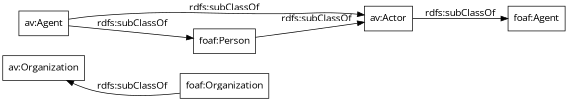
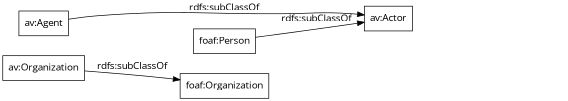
(537, 19) -> none
(128, 32) -> none
(126, 95) -> (129, 75)
